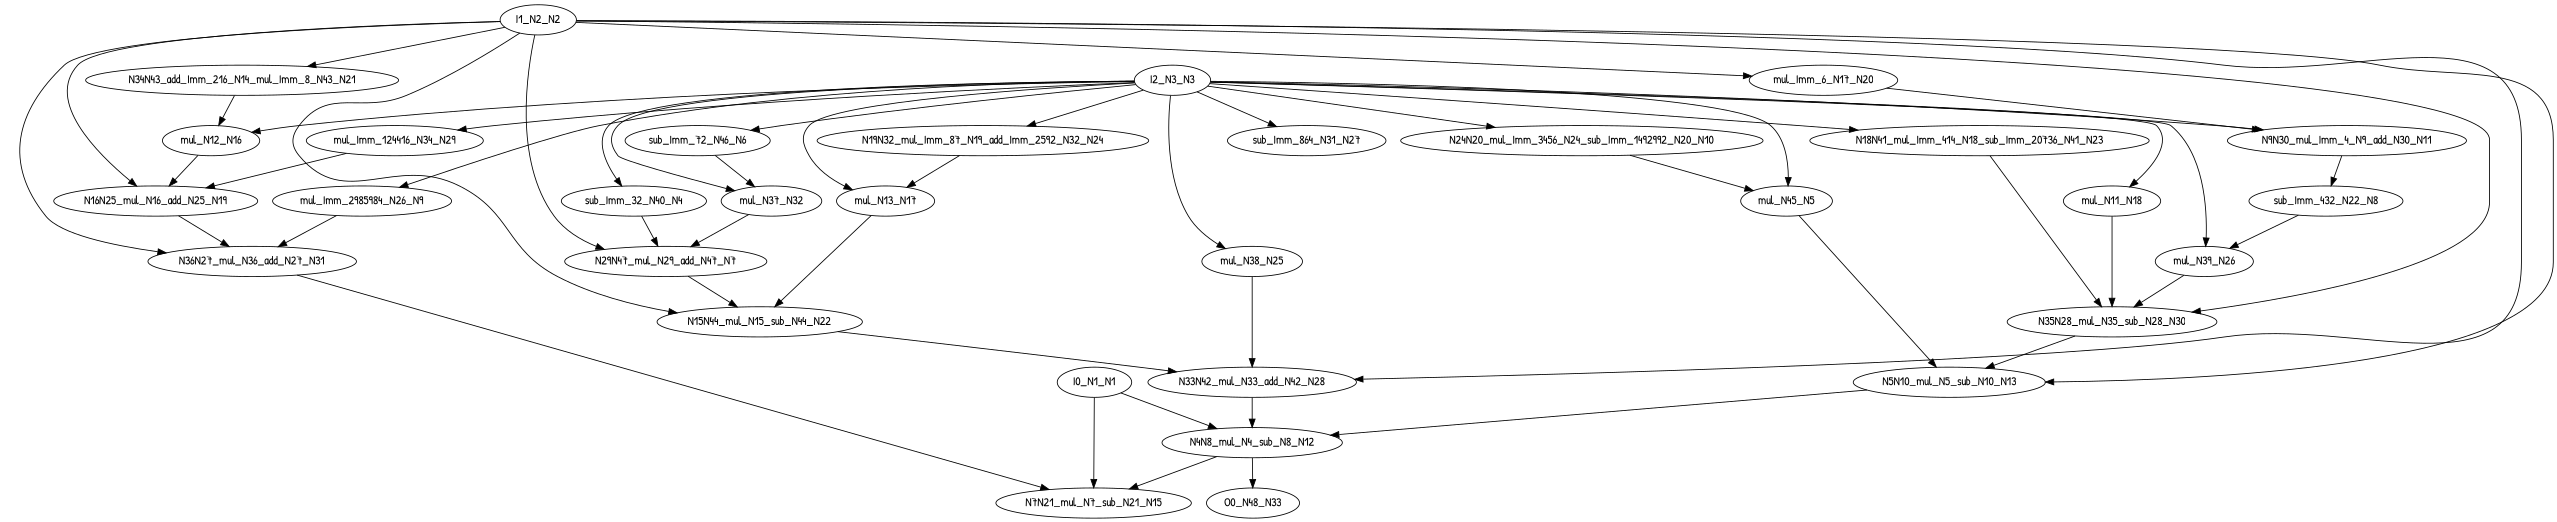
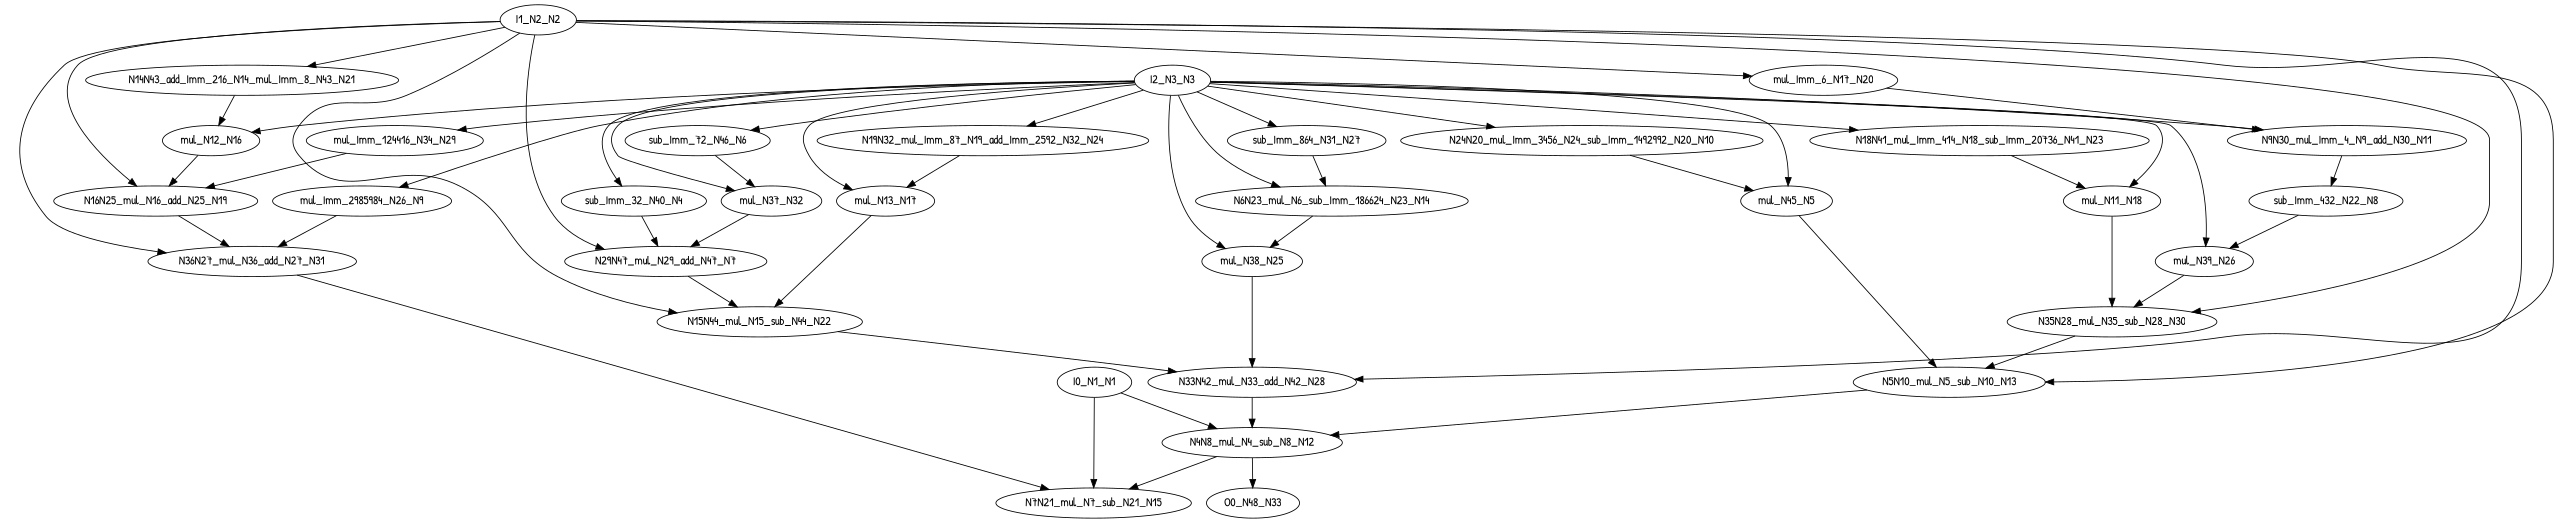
(242, 80) -> (242, 80)
none -> (1332, 201)
(2043, 228) -> (2044, 170)
